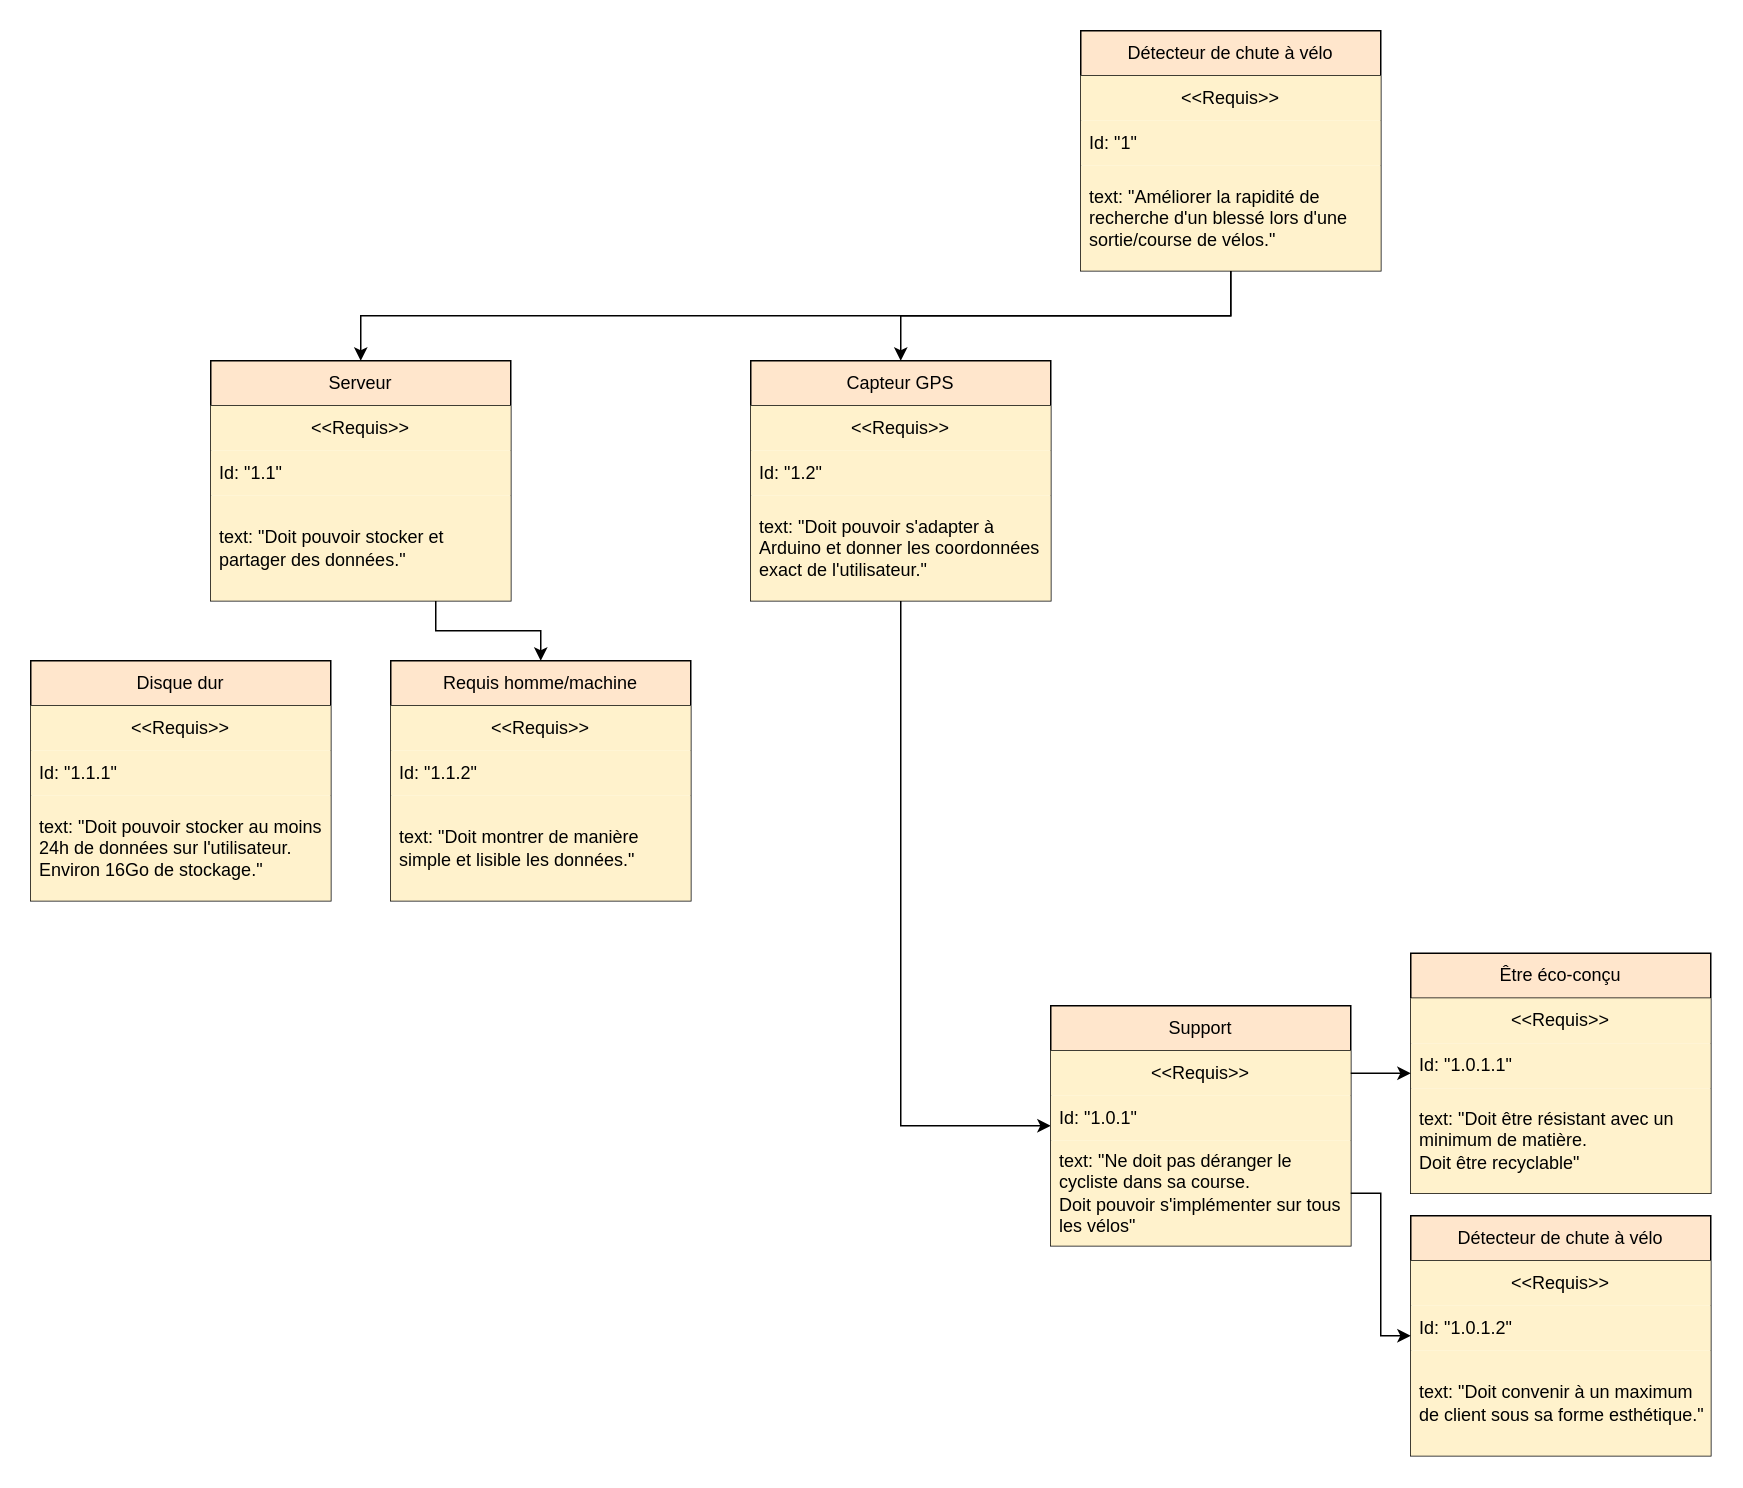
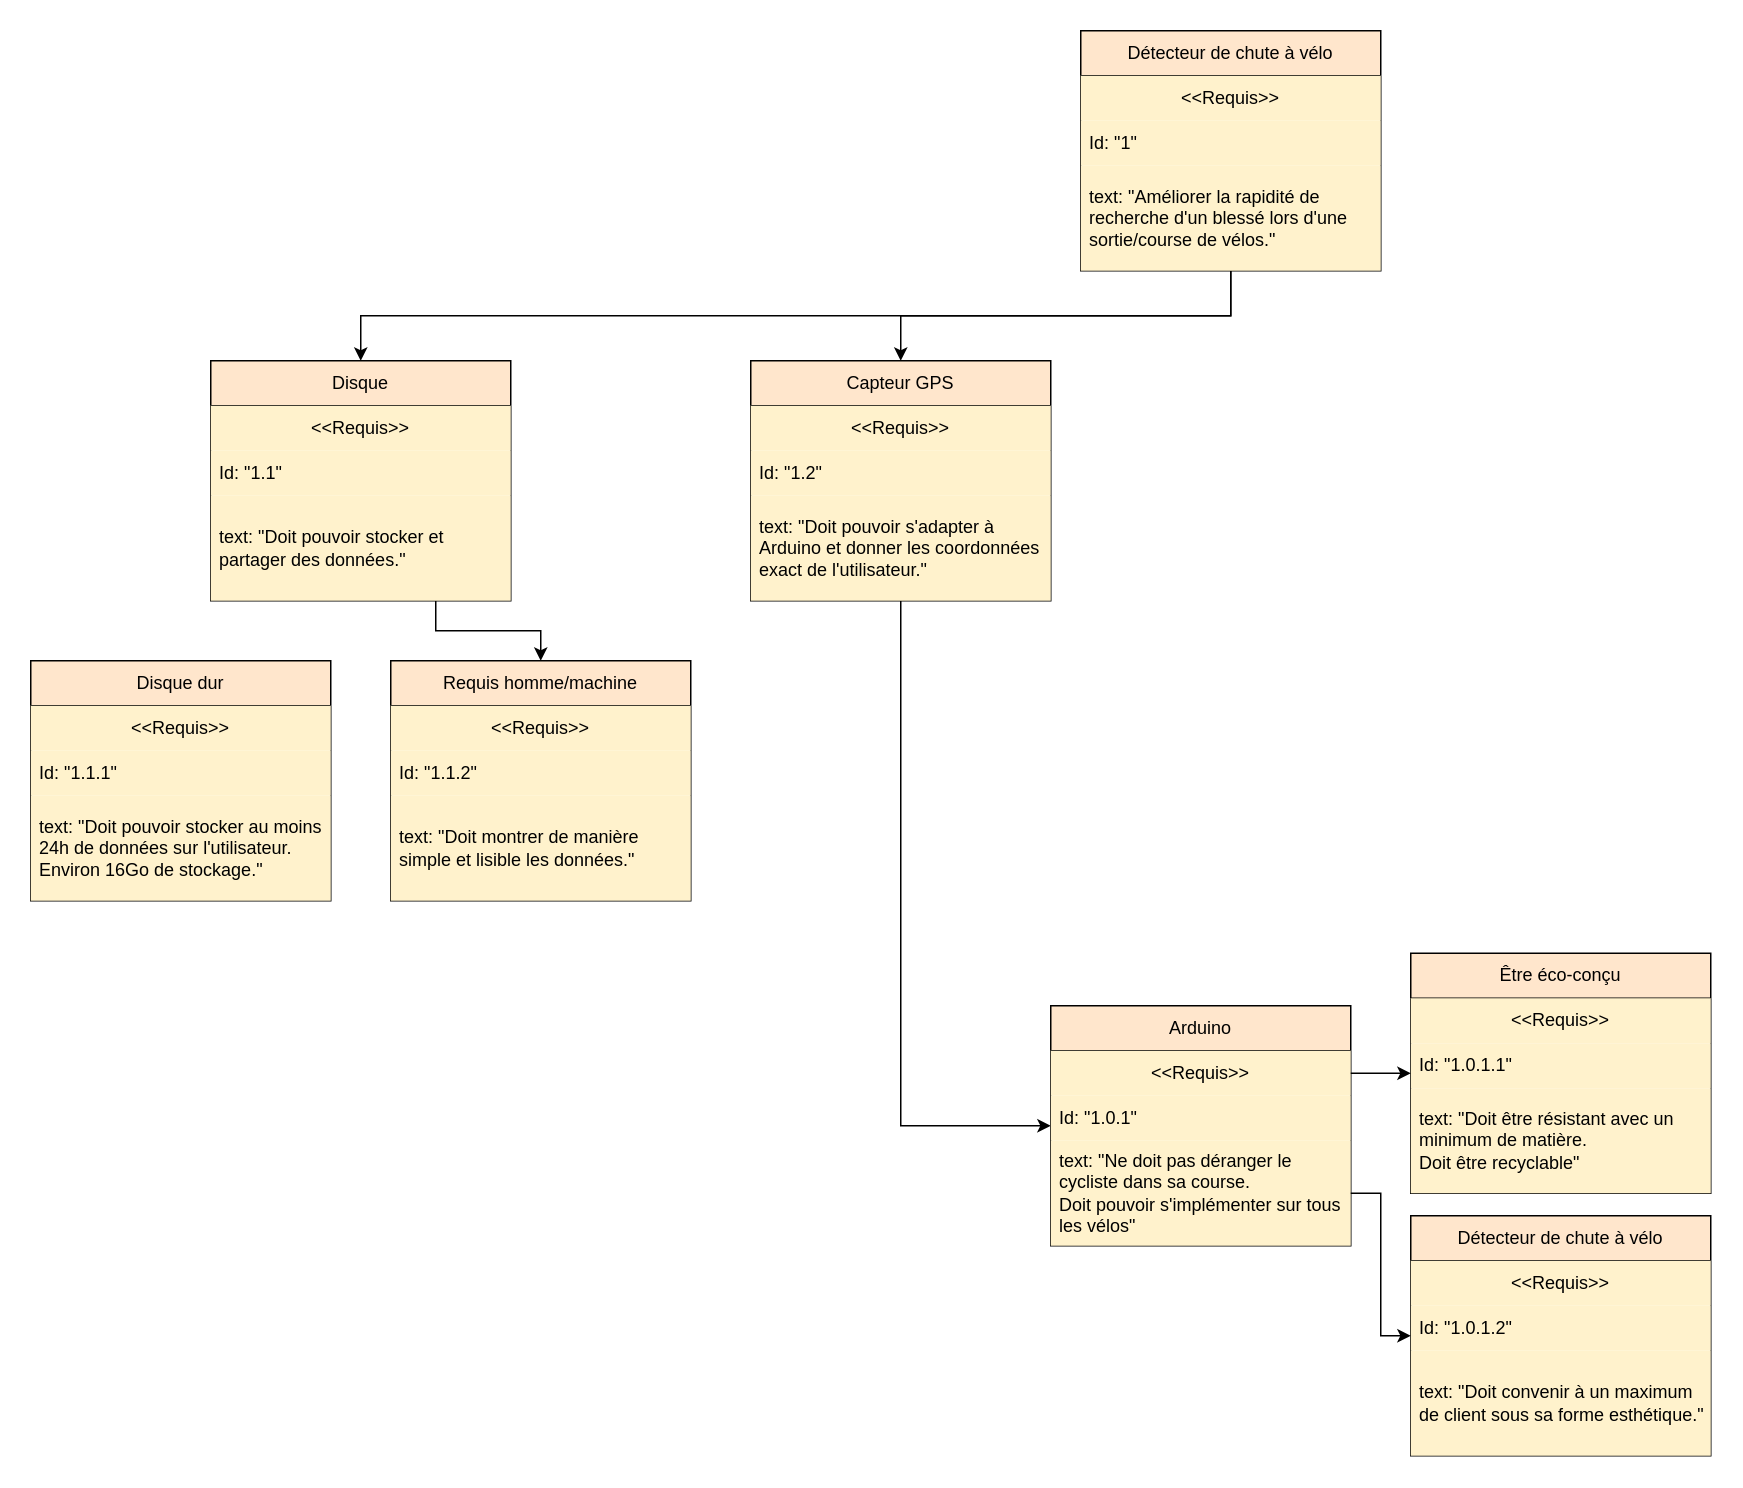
(361, 383) -> (361, 383)
(1201, 1028) -> (1201, 1028)
